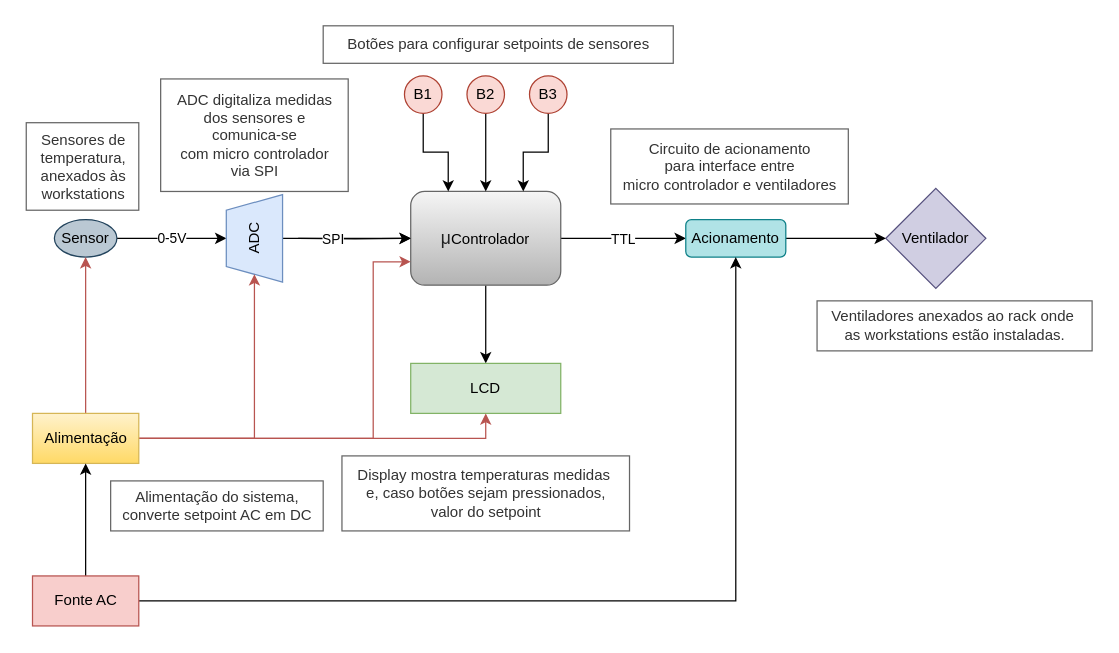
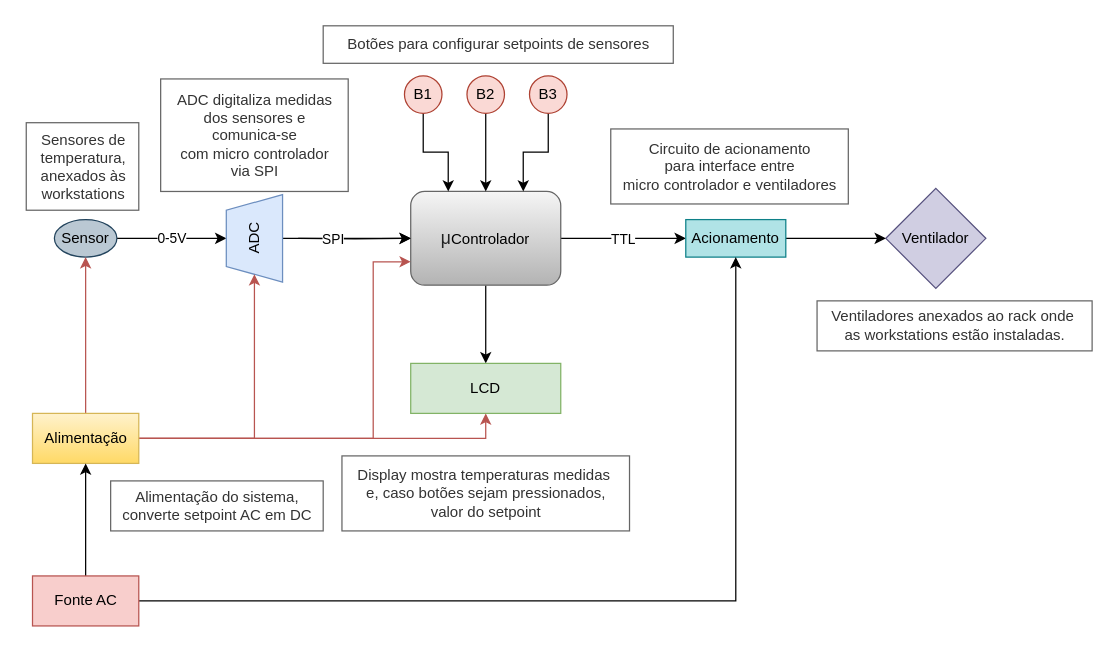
(736, 238) -> (736, 238)
